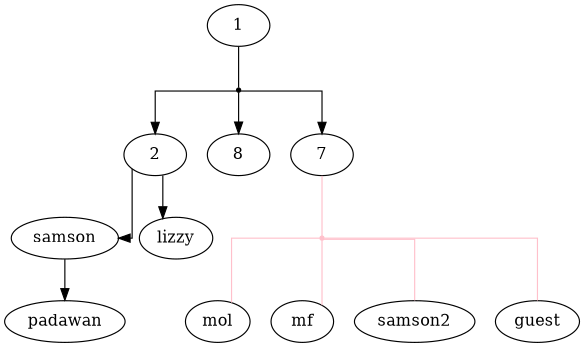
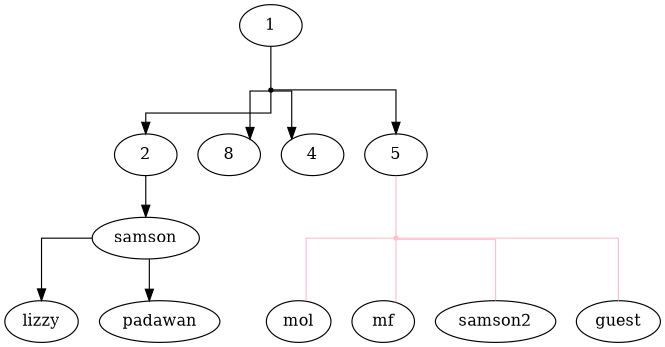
none -> (313, 155)
(322, 155) -> (396, 155)
(163, 191) -> (42, 238)
